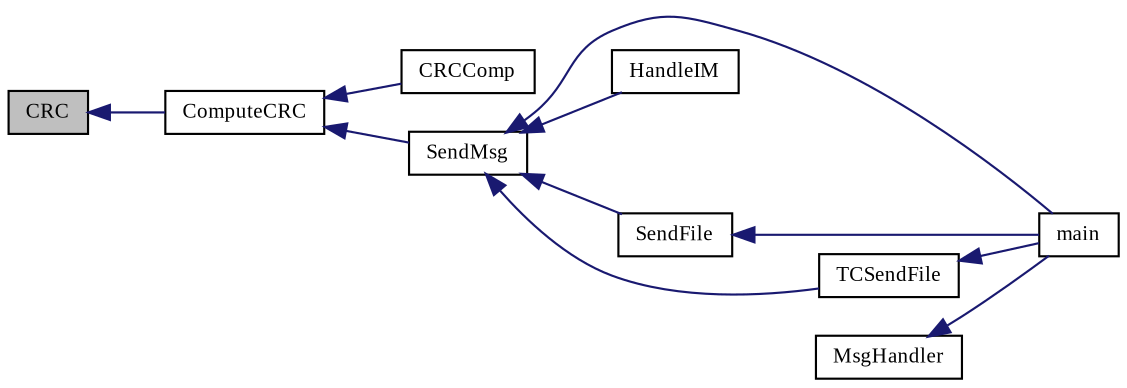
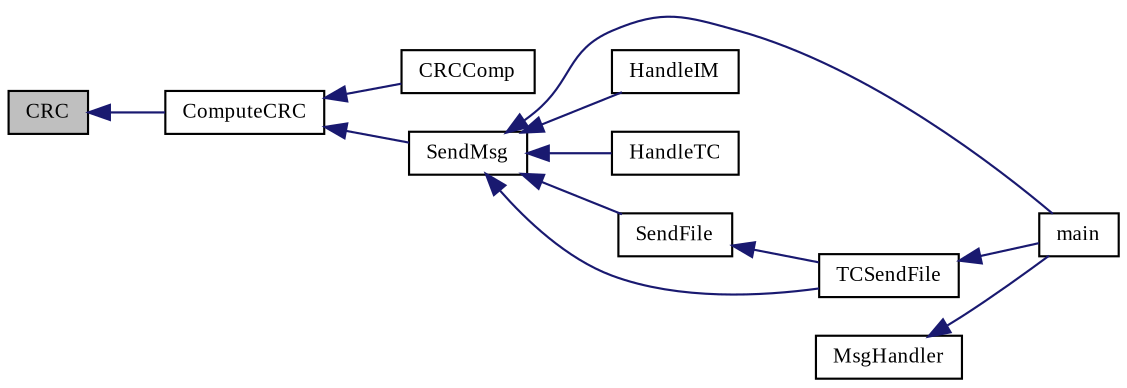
none -> (675, 153)
(897, 235) -> (786, 256)
